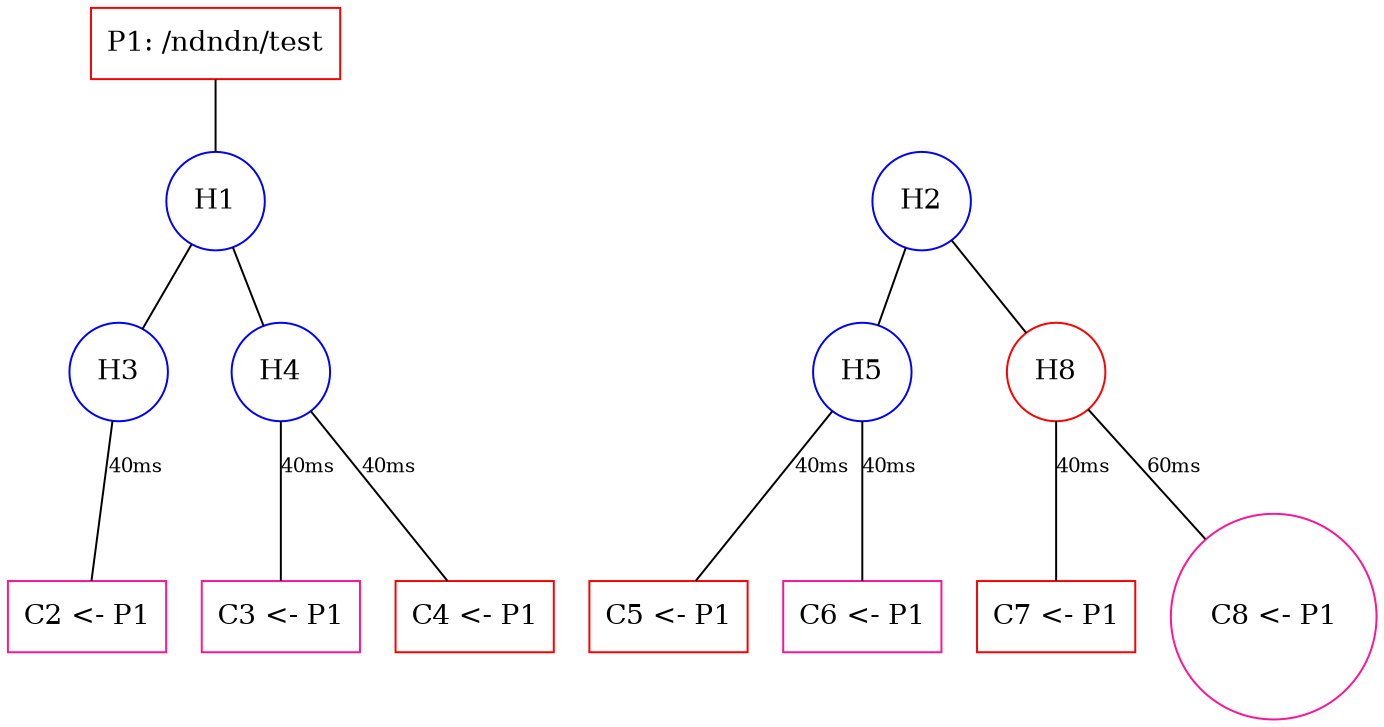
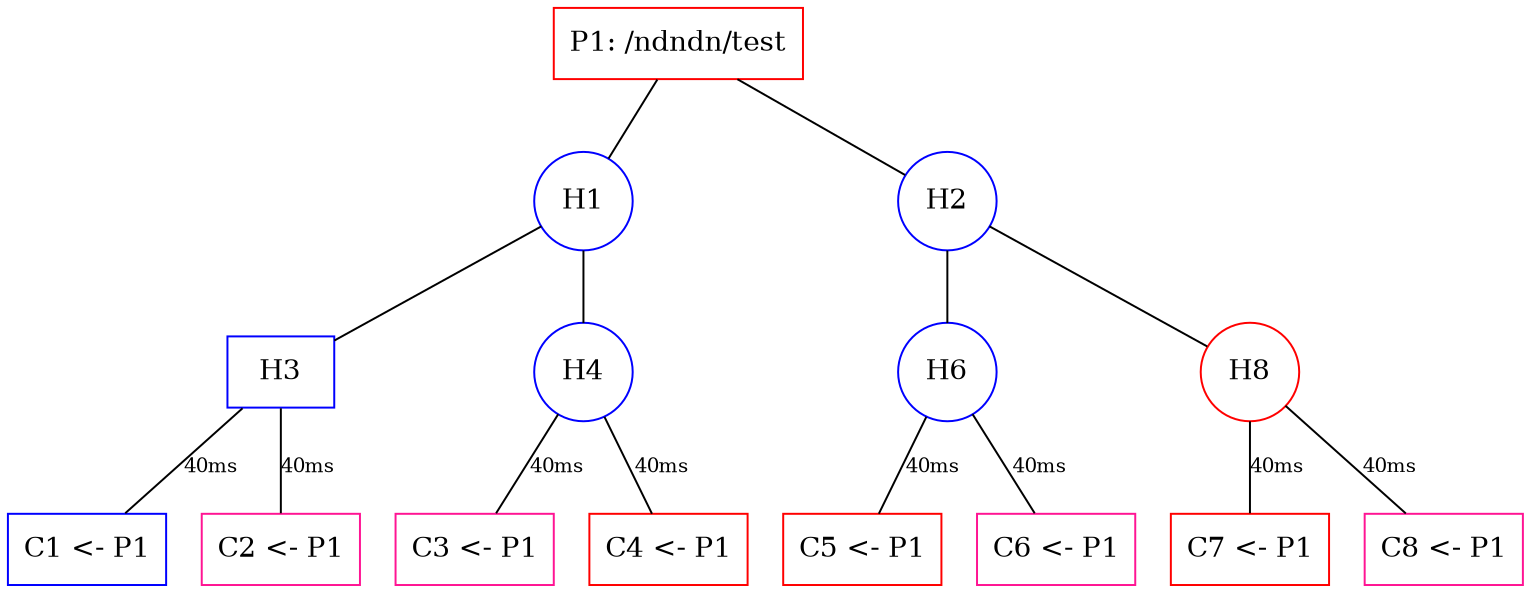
none -> (821, 127)
(119, 372) -> (281, 372)
(862, 372) -> (947, 372)
(1175, 467) -> (1390, 467)
none -> (87, 549)
(1274, 617) -> (1444, 549)
